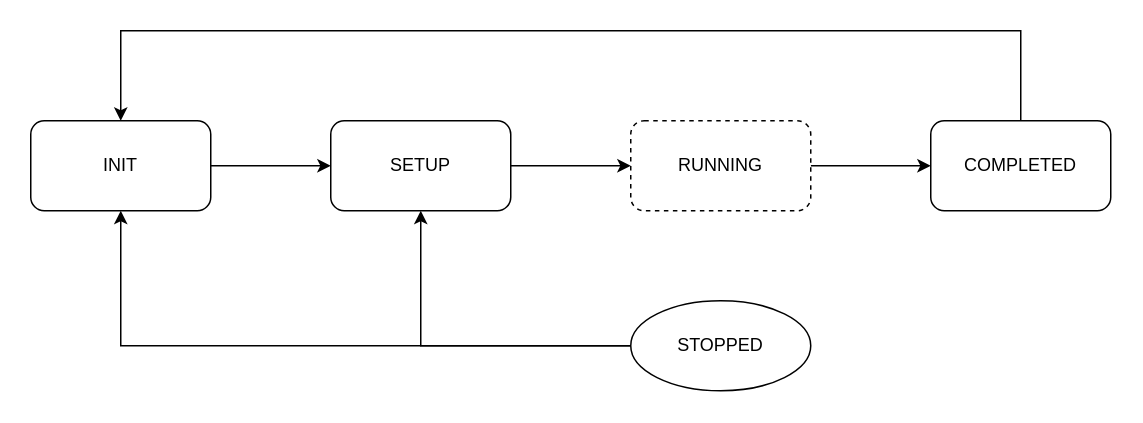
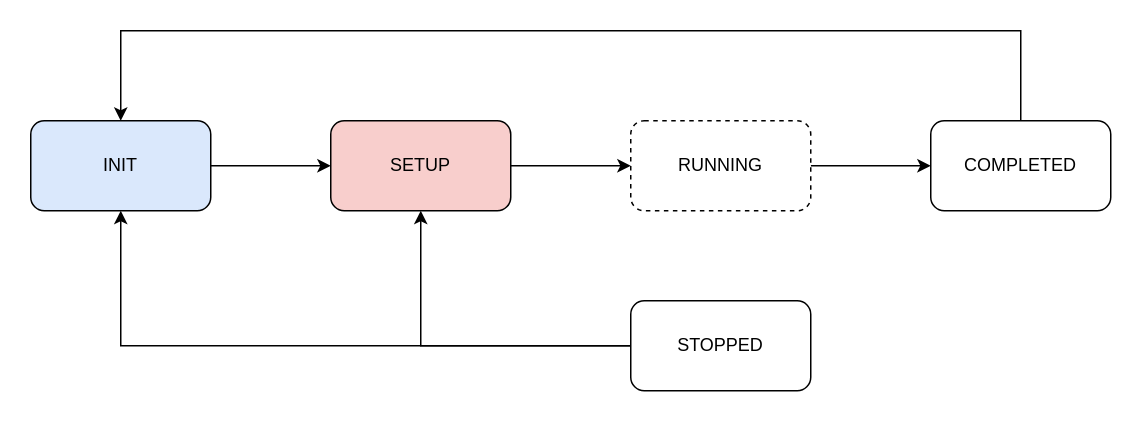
(121, 166) -> (121, 166)
(421, 166) -> (421, 166)
(721, 346) -> (721, 346)
